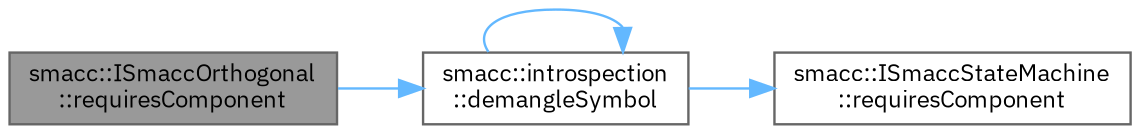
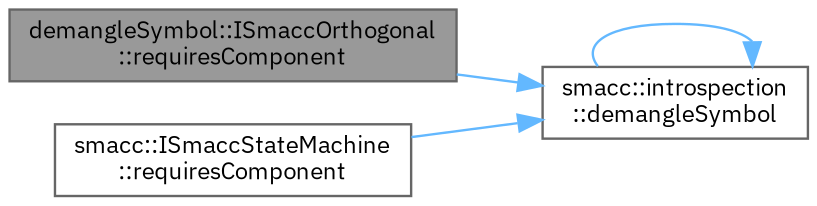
(173, 88) -> (233, 45)
(719, 88) -> (465, 130)
